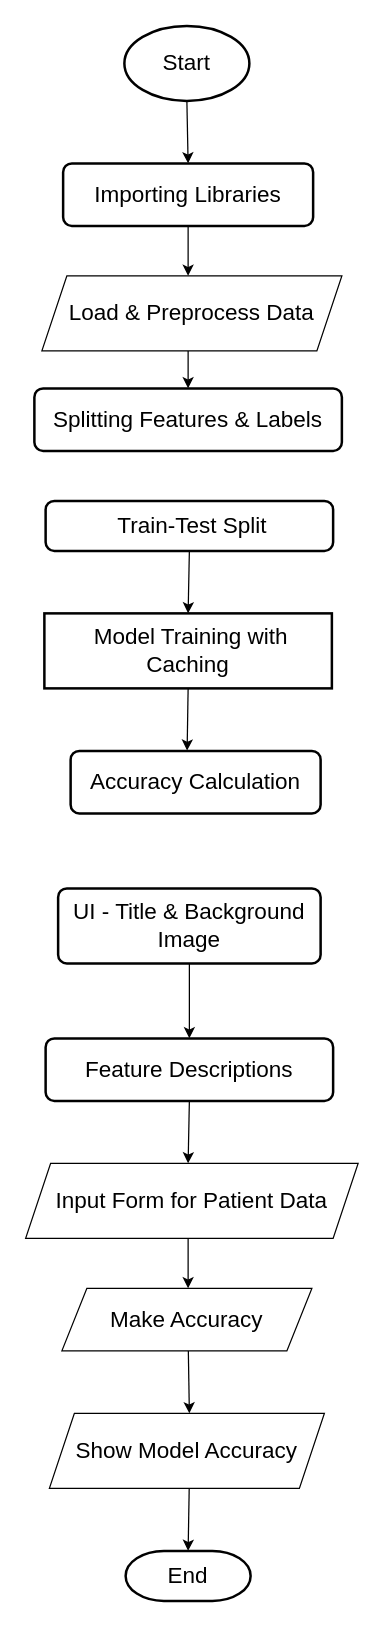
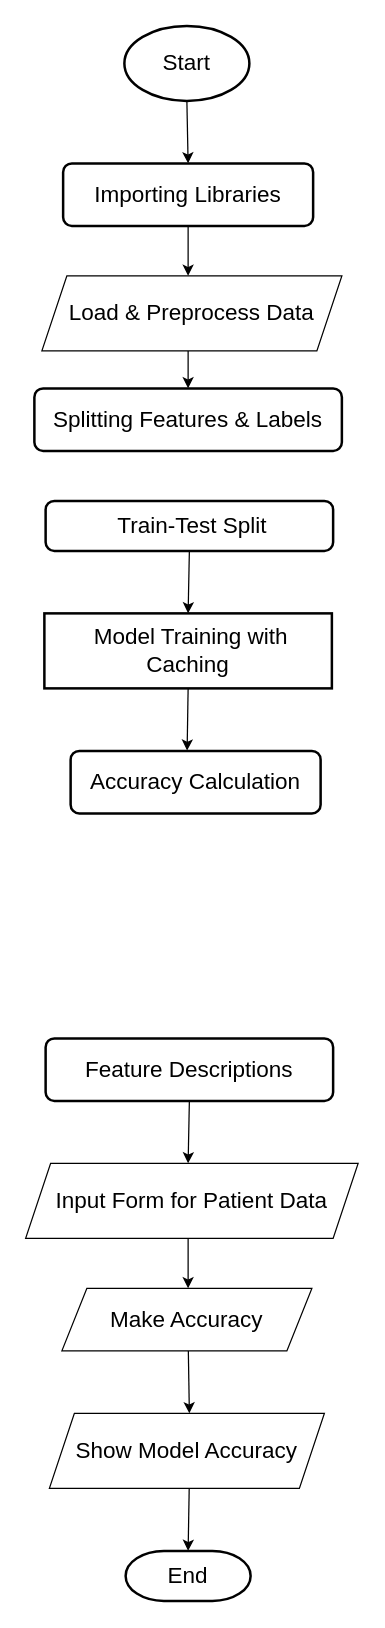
(189, 926) -> none
(189, 996) -> none
